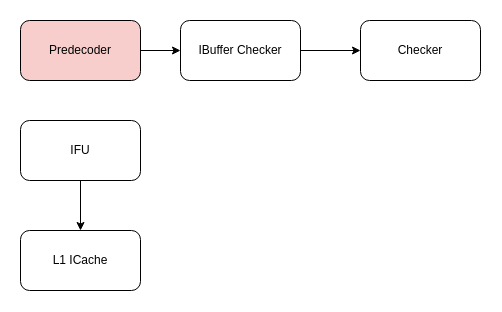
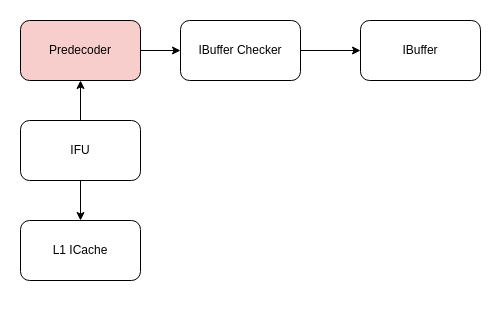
(421, 51) -> (421, 51)
none -> (81, 104)
(81, 261) -> (81, 251)
